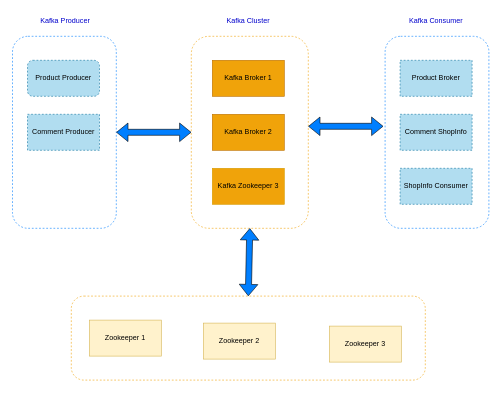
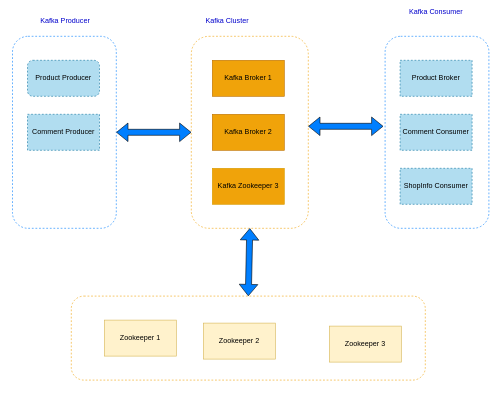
(248, 21) -> (227, 21)
(436, 21) -> (436, 12)
(436, 132) -> (436, 132)
(125, 338) -> (140, 338)
